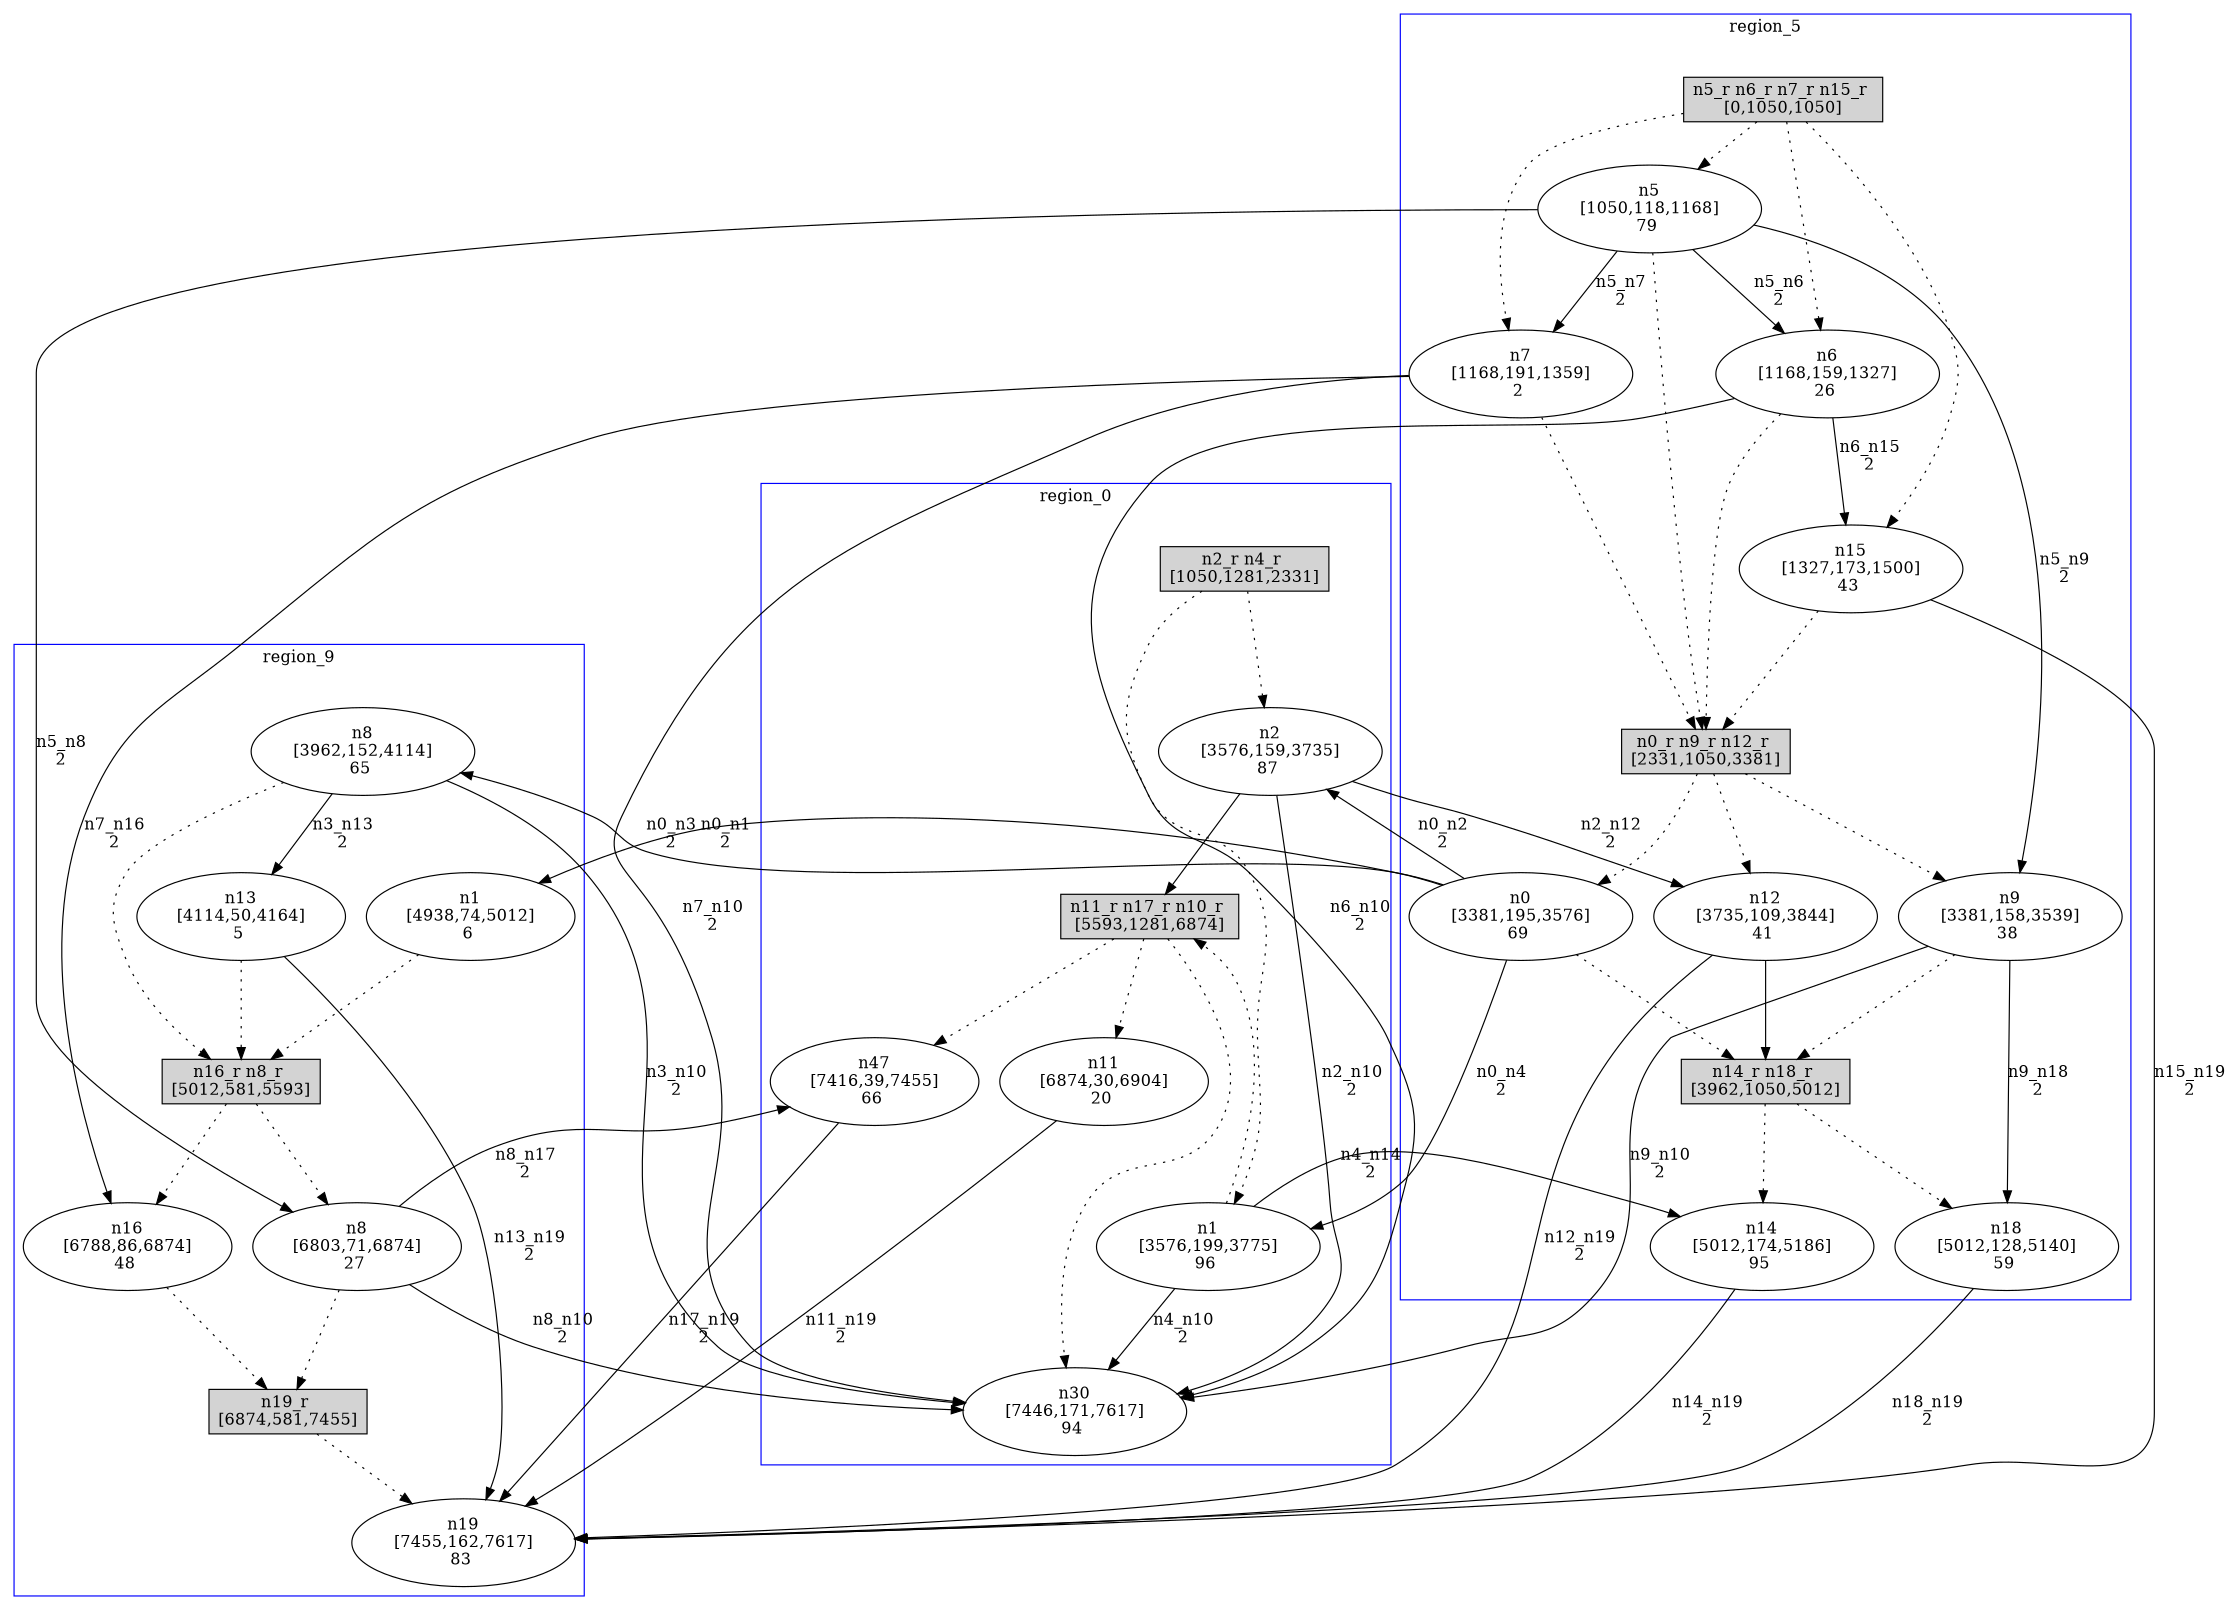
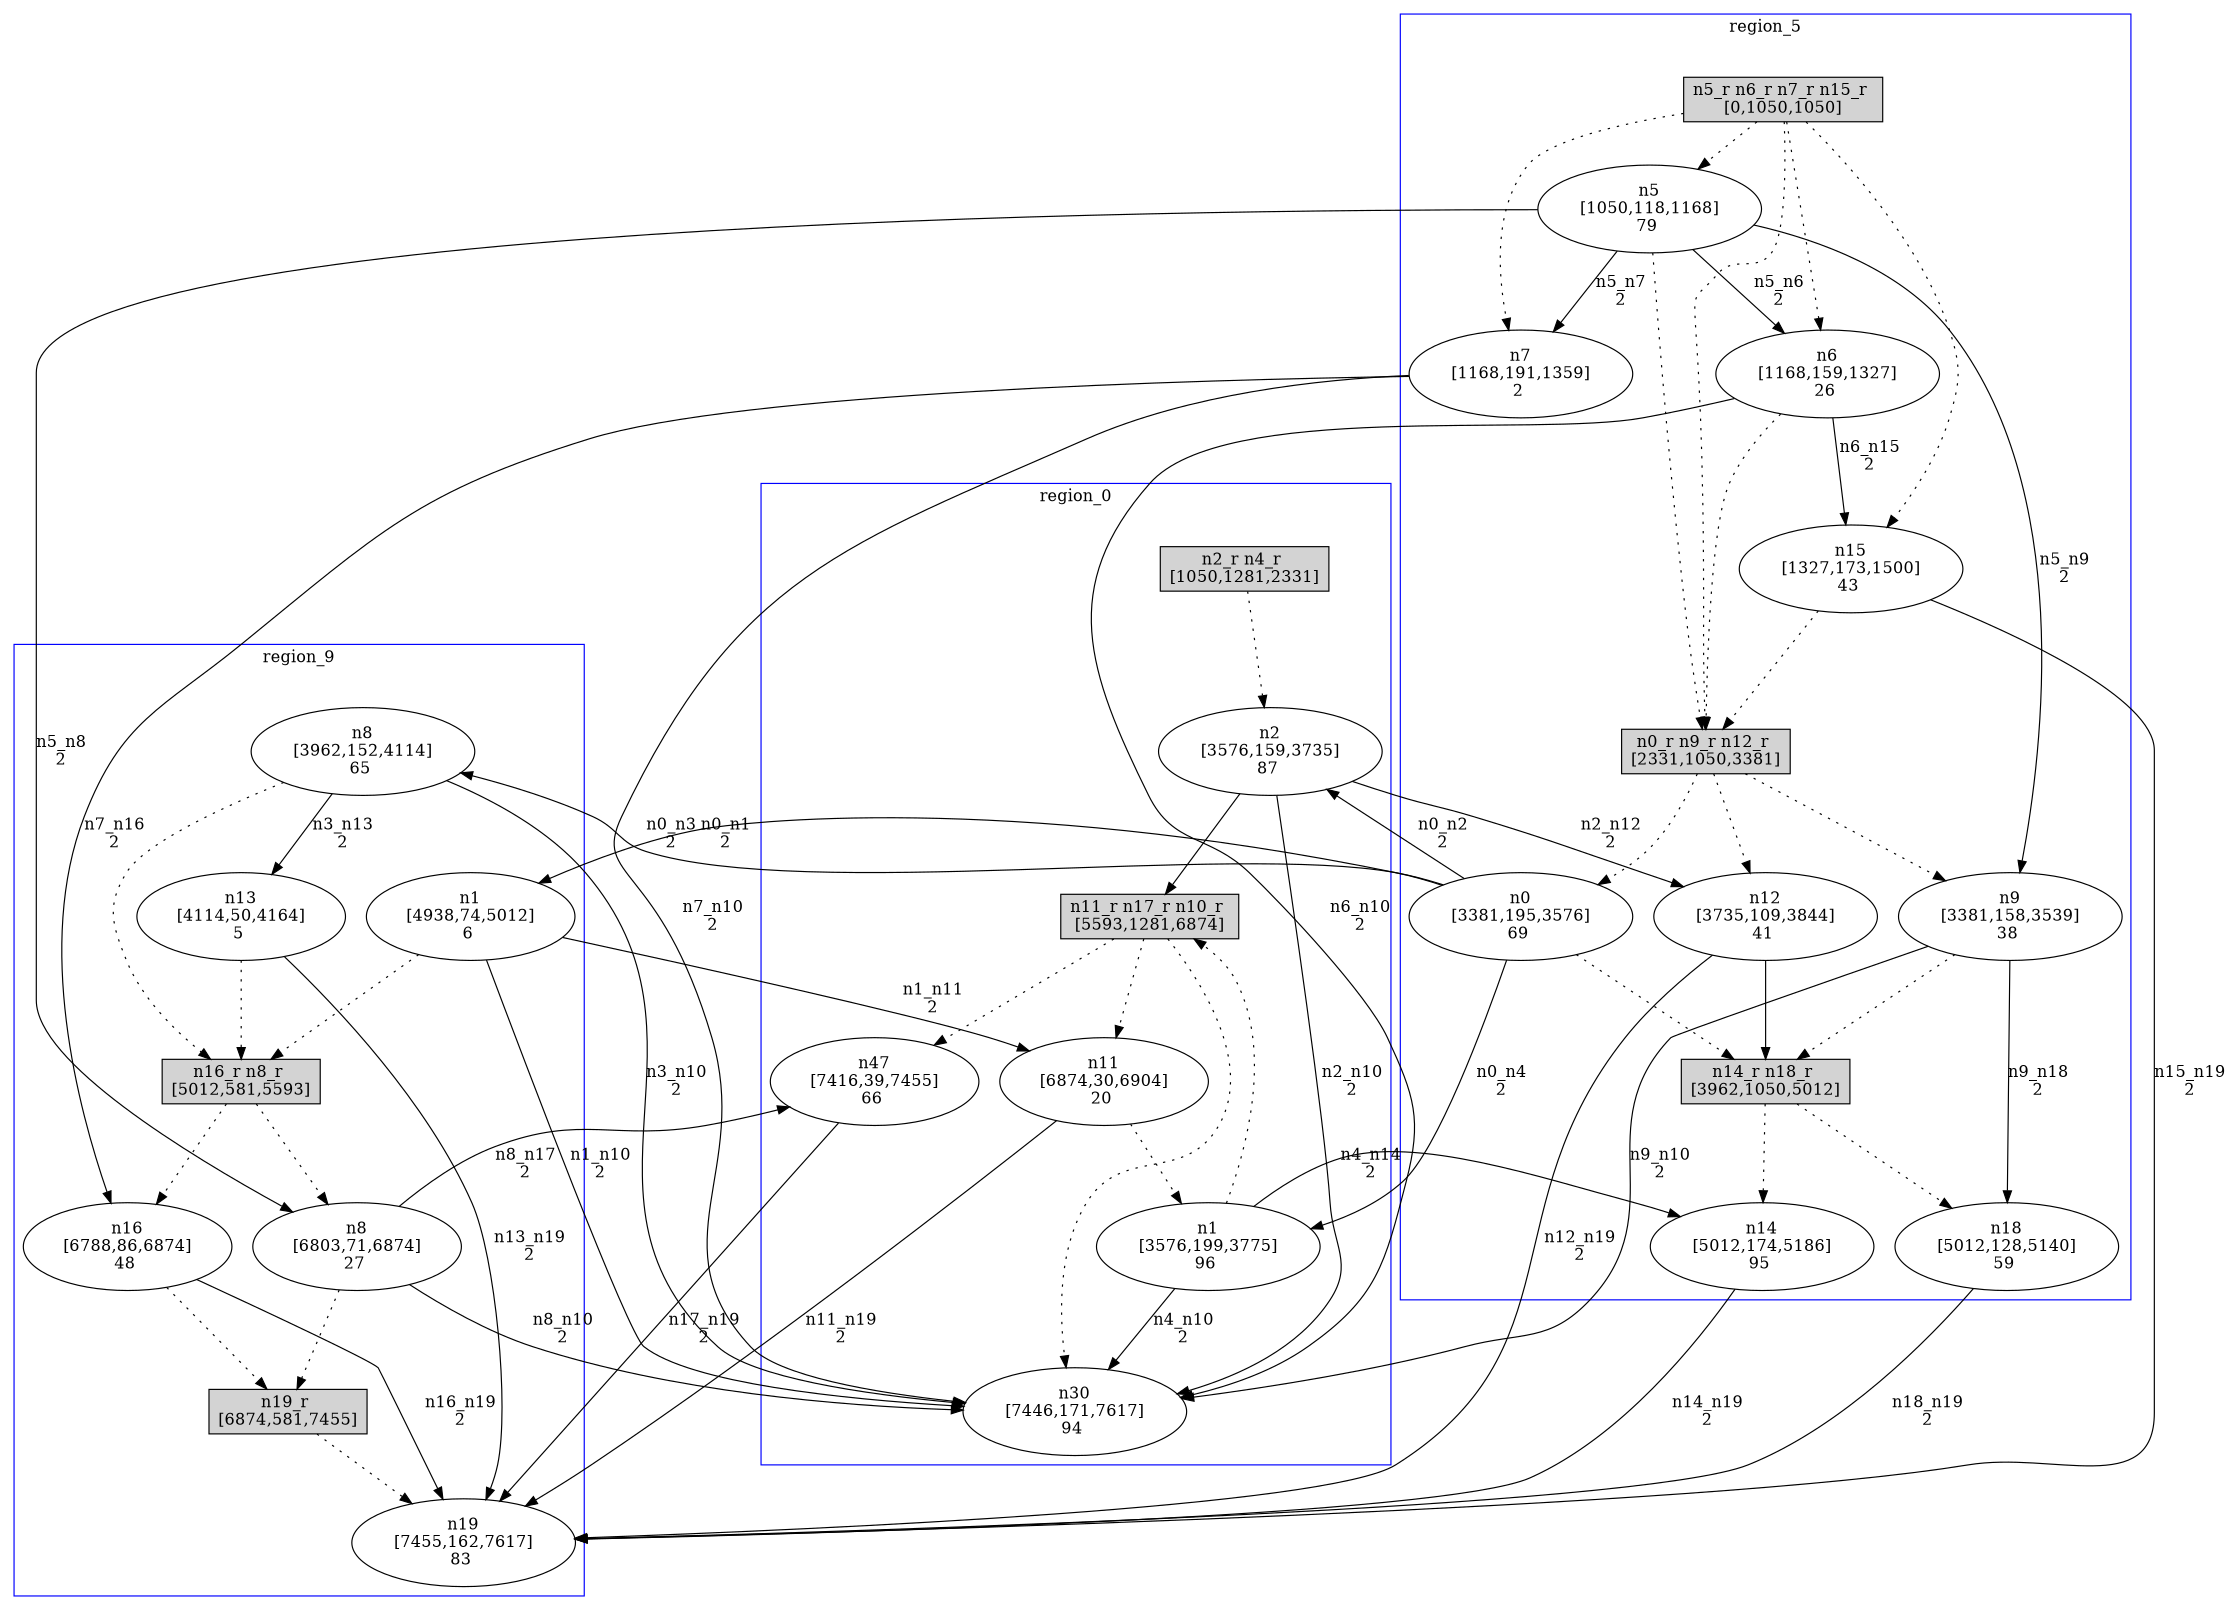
(1616, 568) -> (1699, 395)
(1261, 903) -> (1152, 1157)
none -> (791, 988)
none -> (621, 1302)
none -> (349, 1352)
